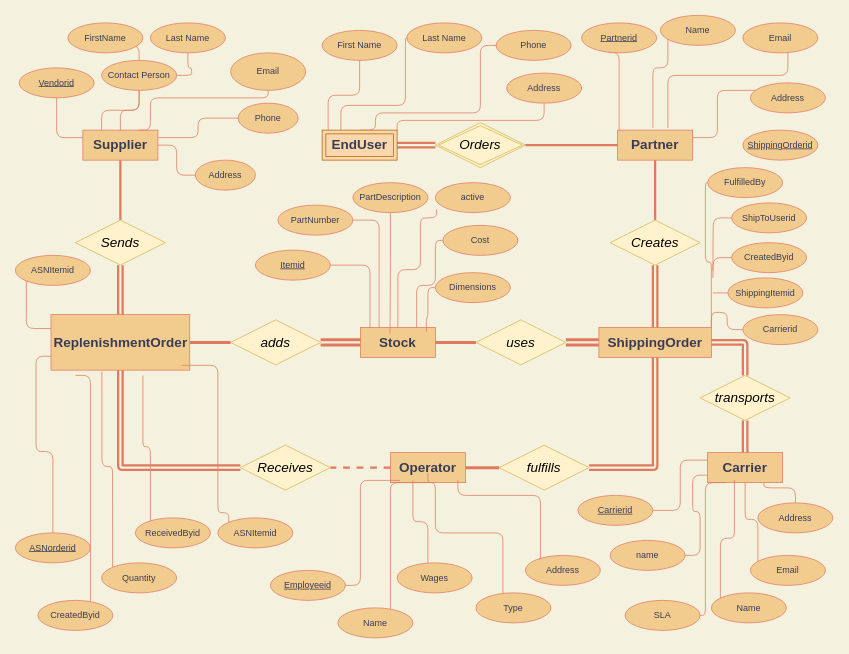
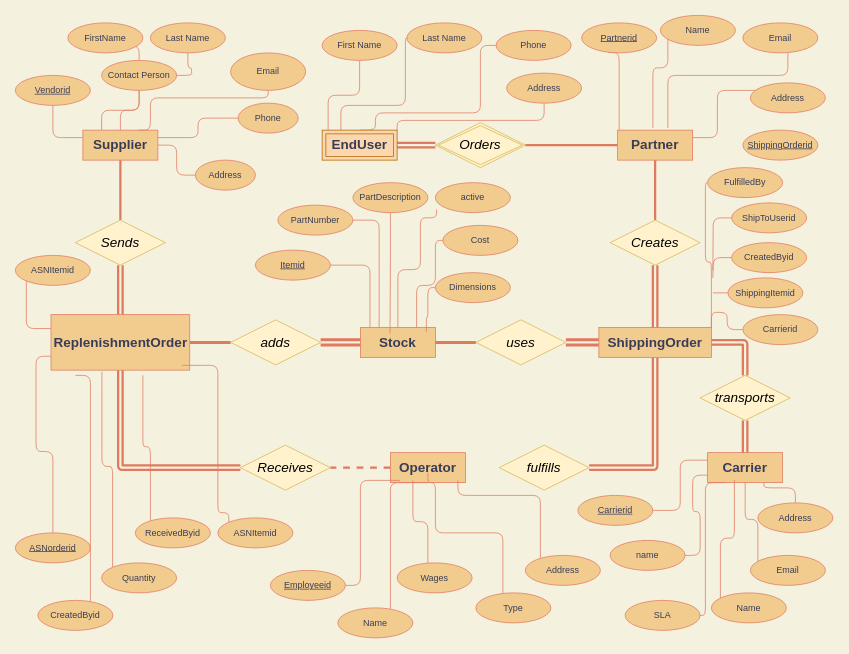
(57, 83) -> (53, 90)
(482, 468) -> none
